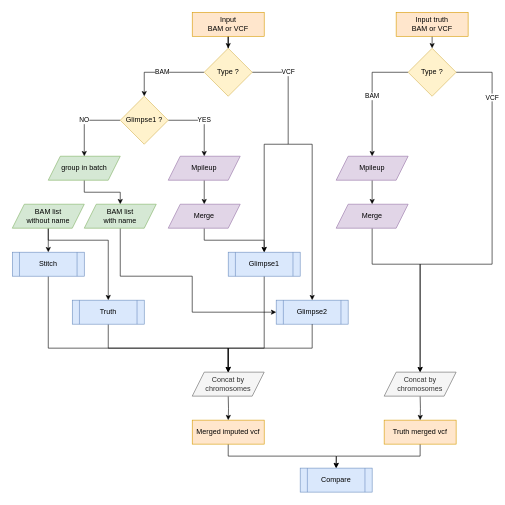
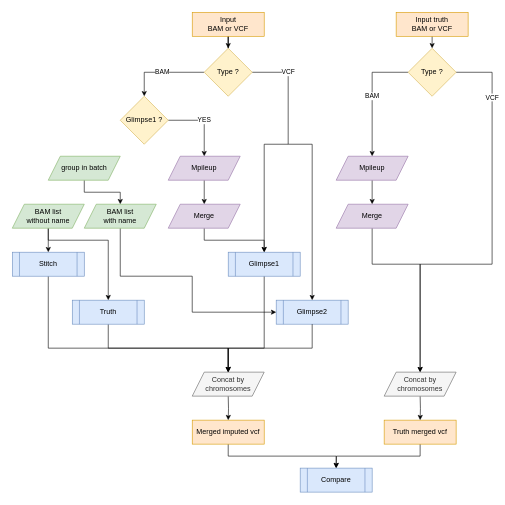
(86, 120) -> none
